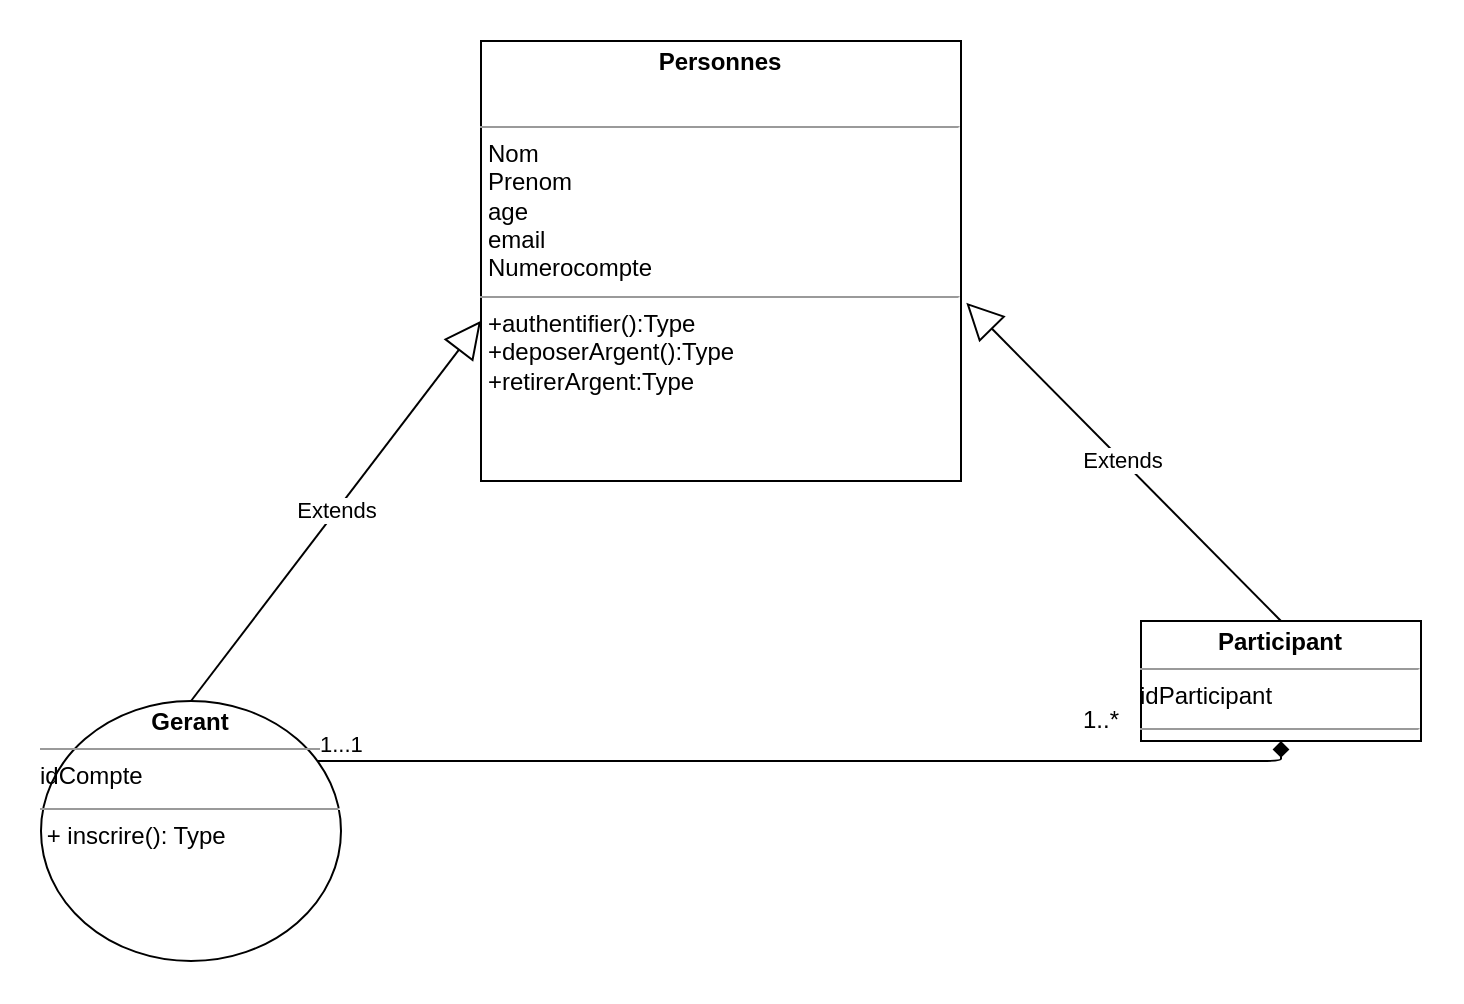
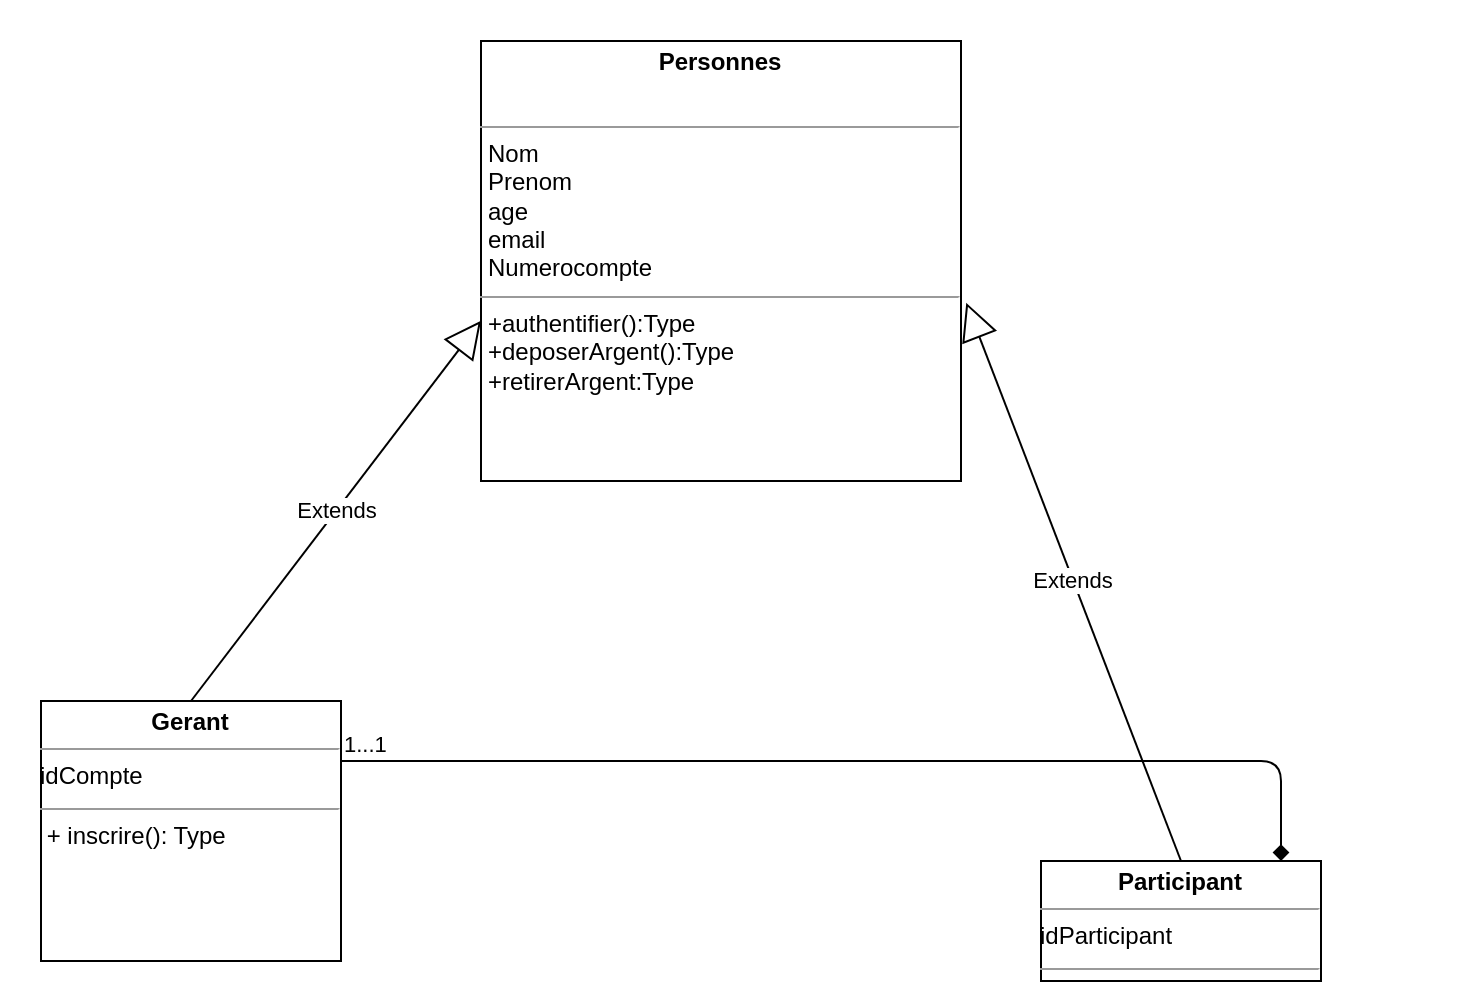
(1281, 681) -> (1181, 921)
(1101, 721) -> none
(191, 831) -> (191, 831)
